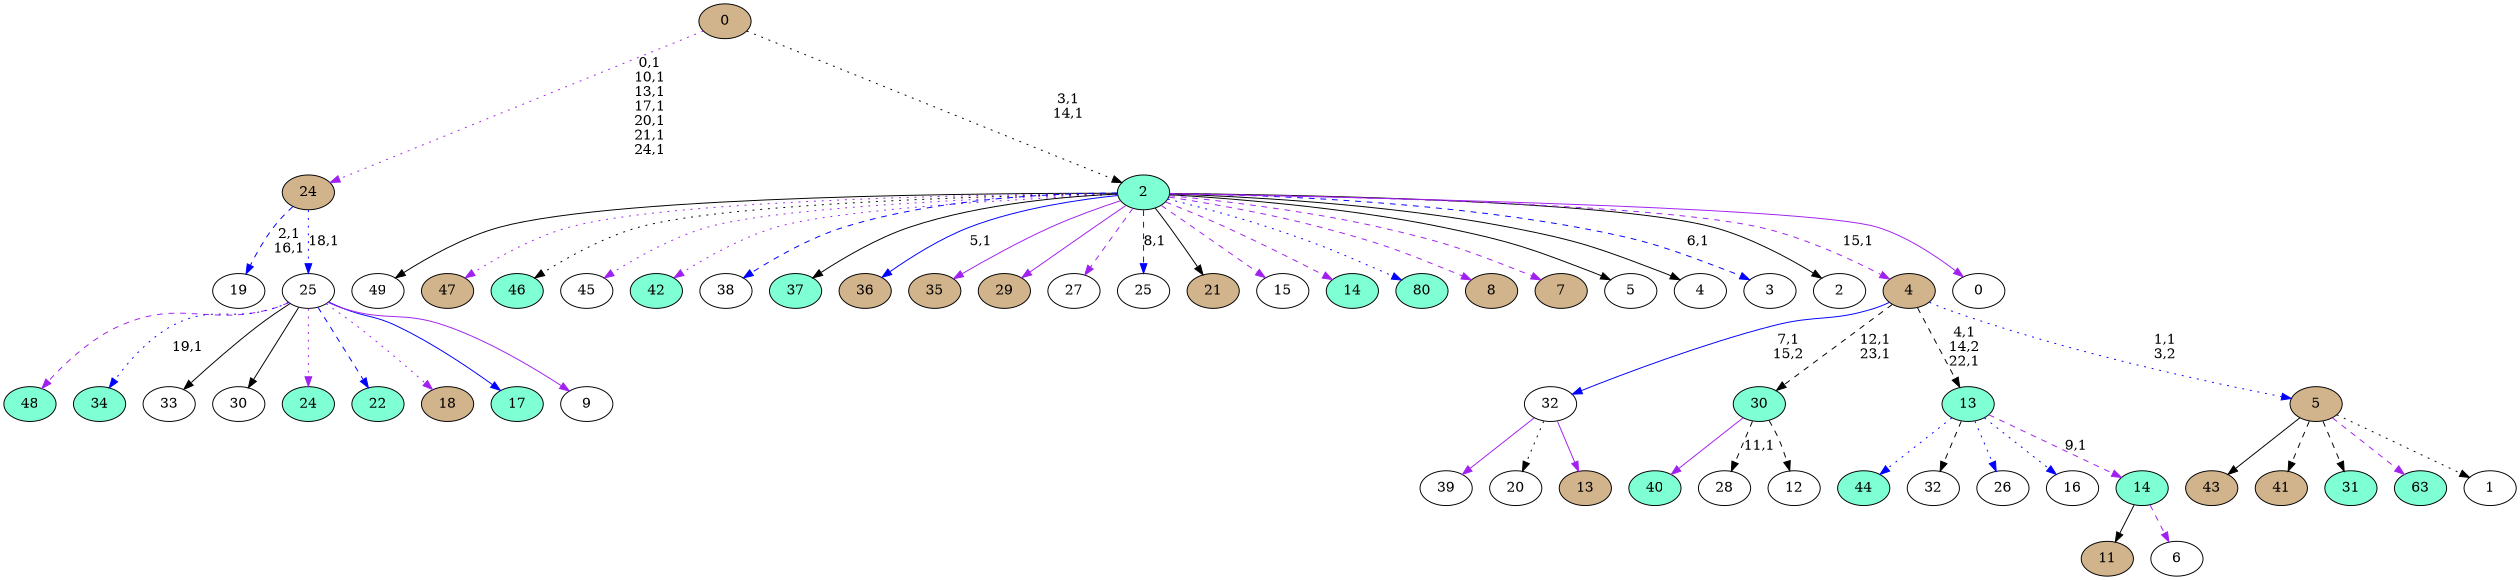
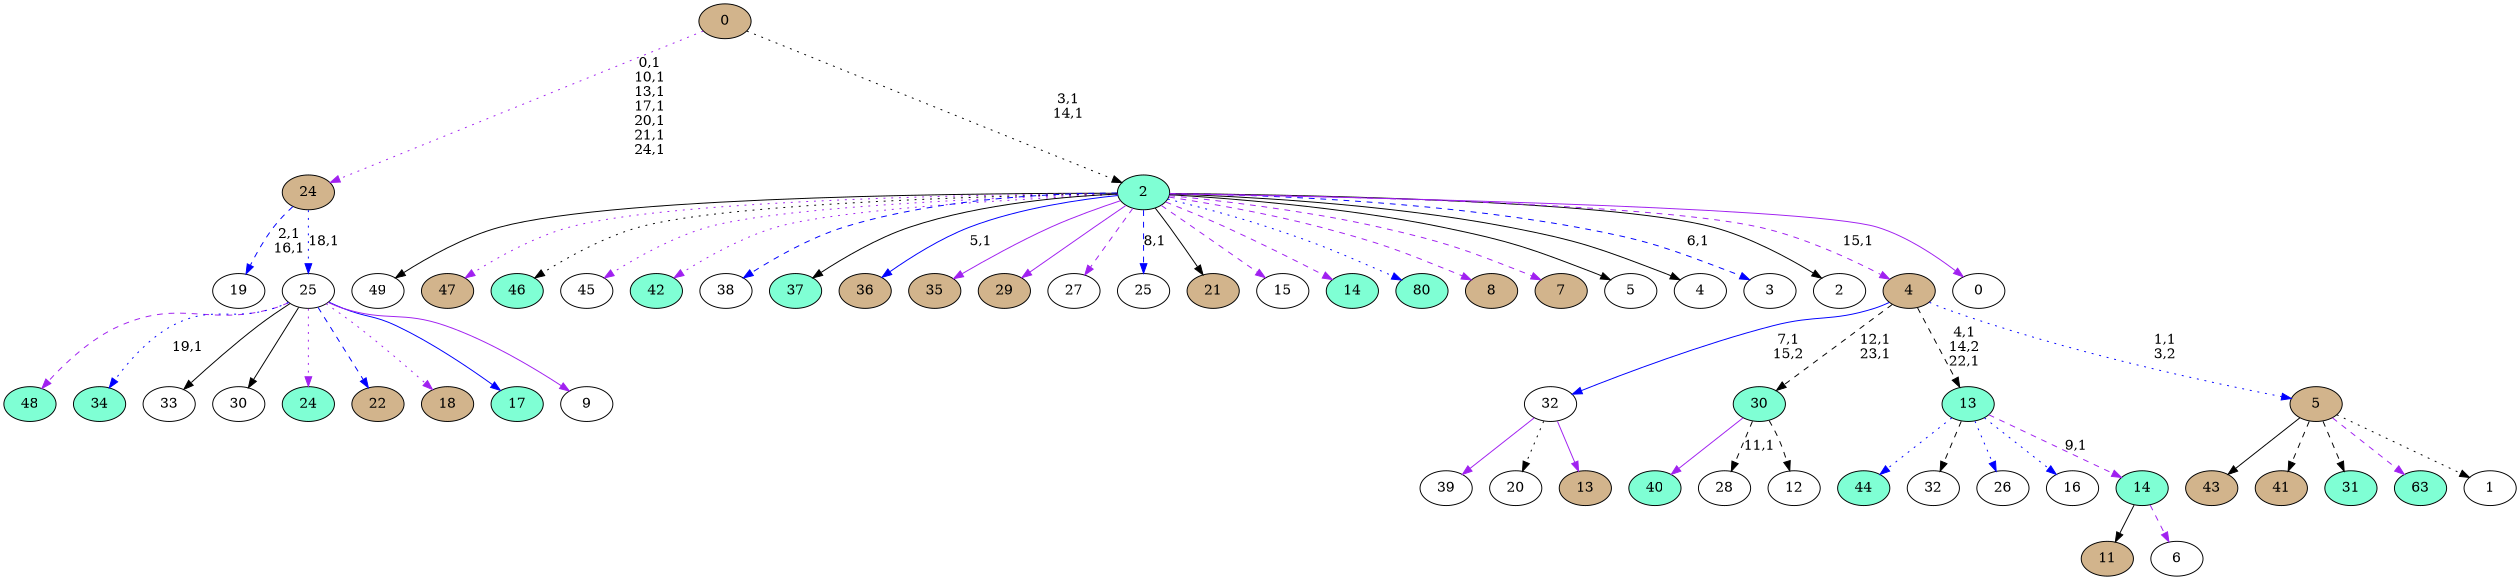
(378, 404) -> (378, 404)
